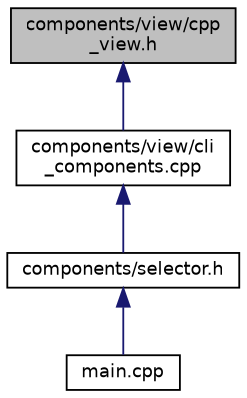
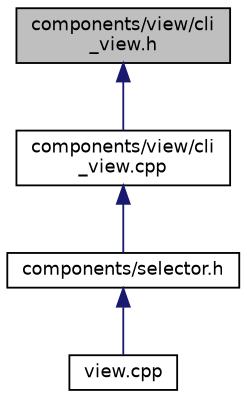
(123, 36) -> (123, 36)
(123, 158) -> (123, 158)
(123, 373) -> (123, 373)
